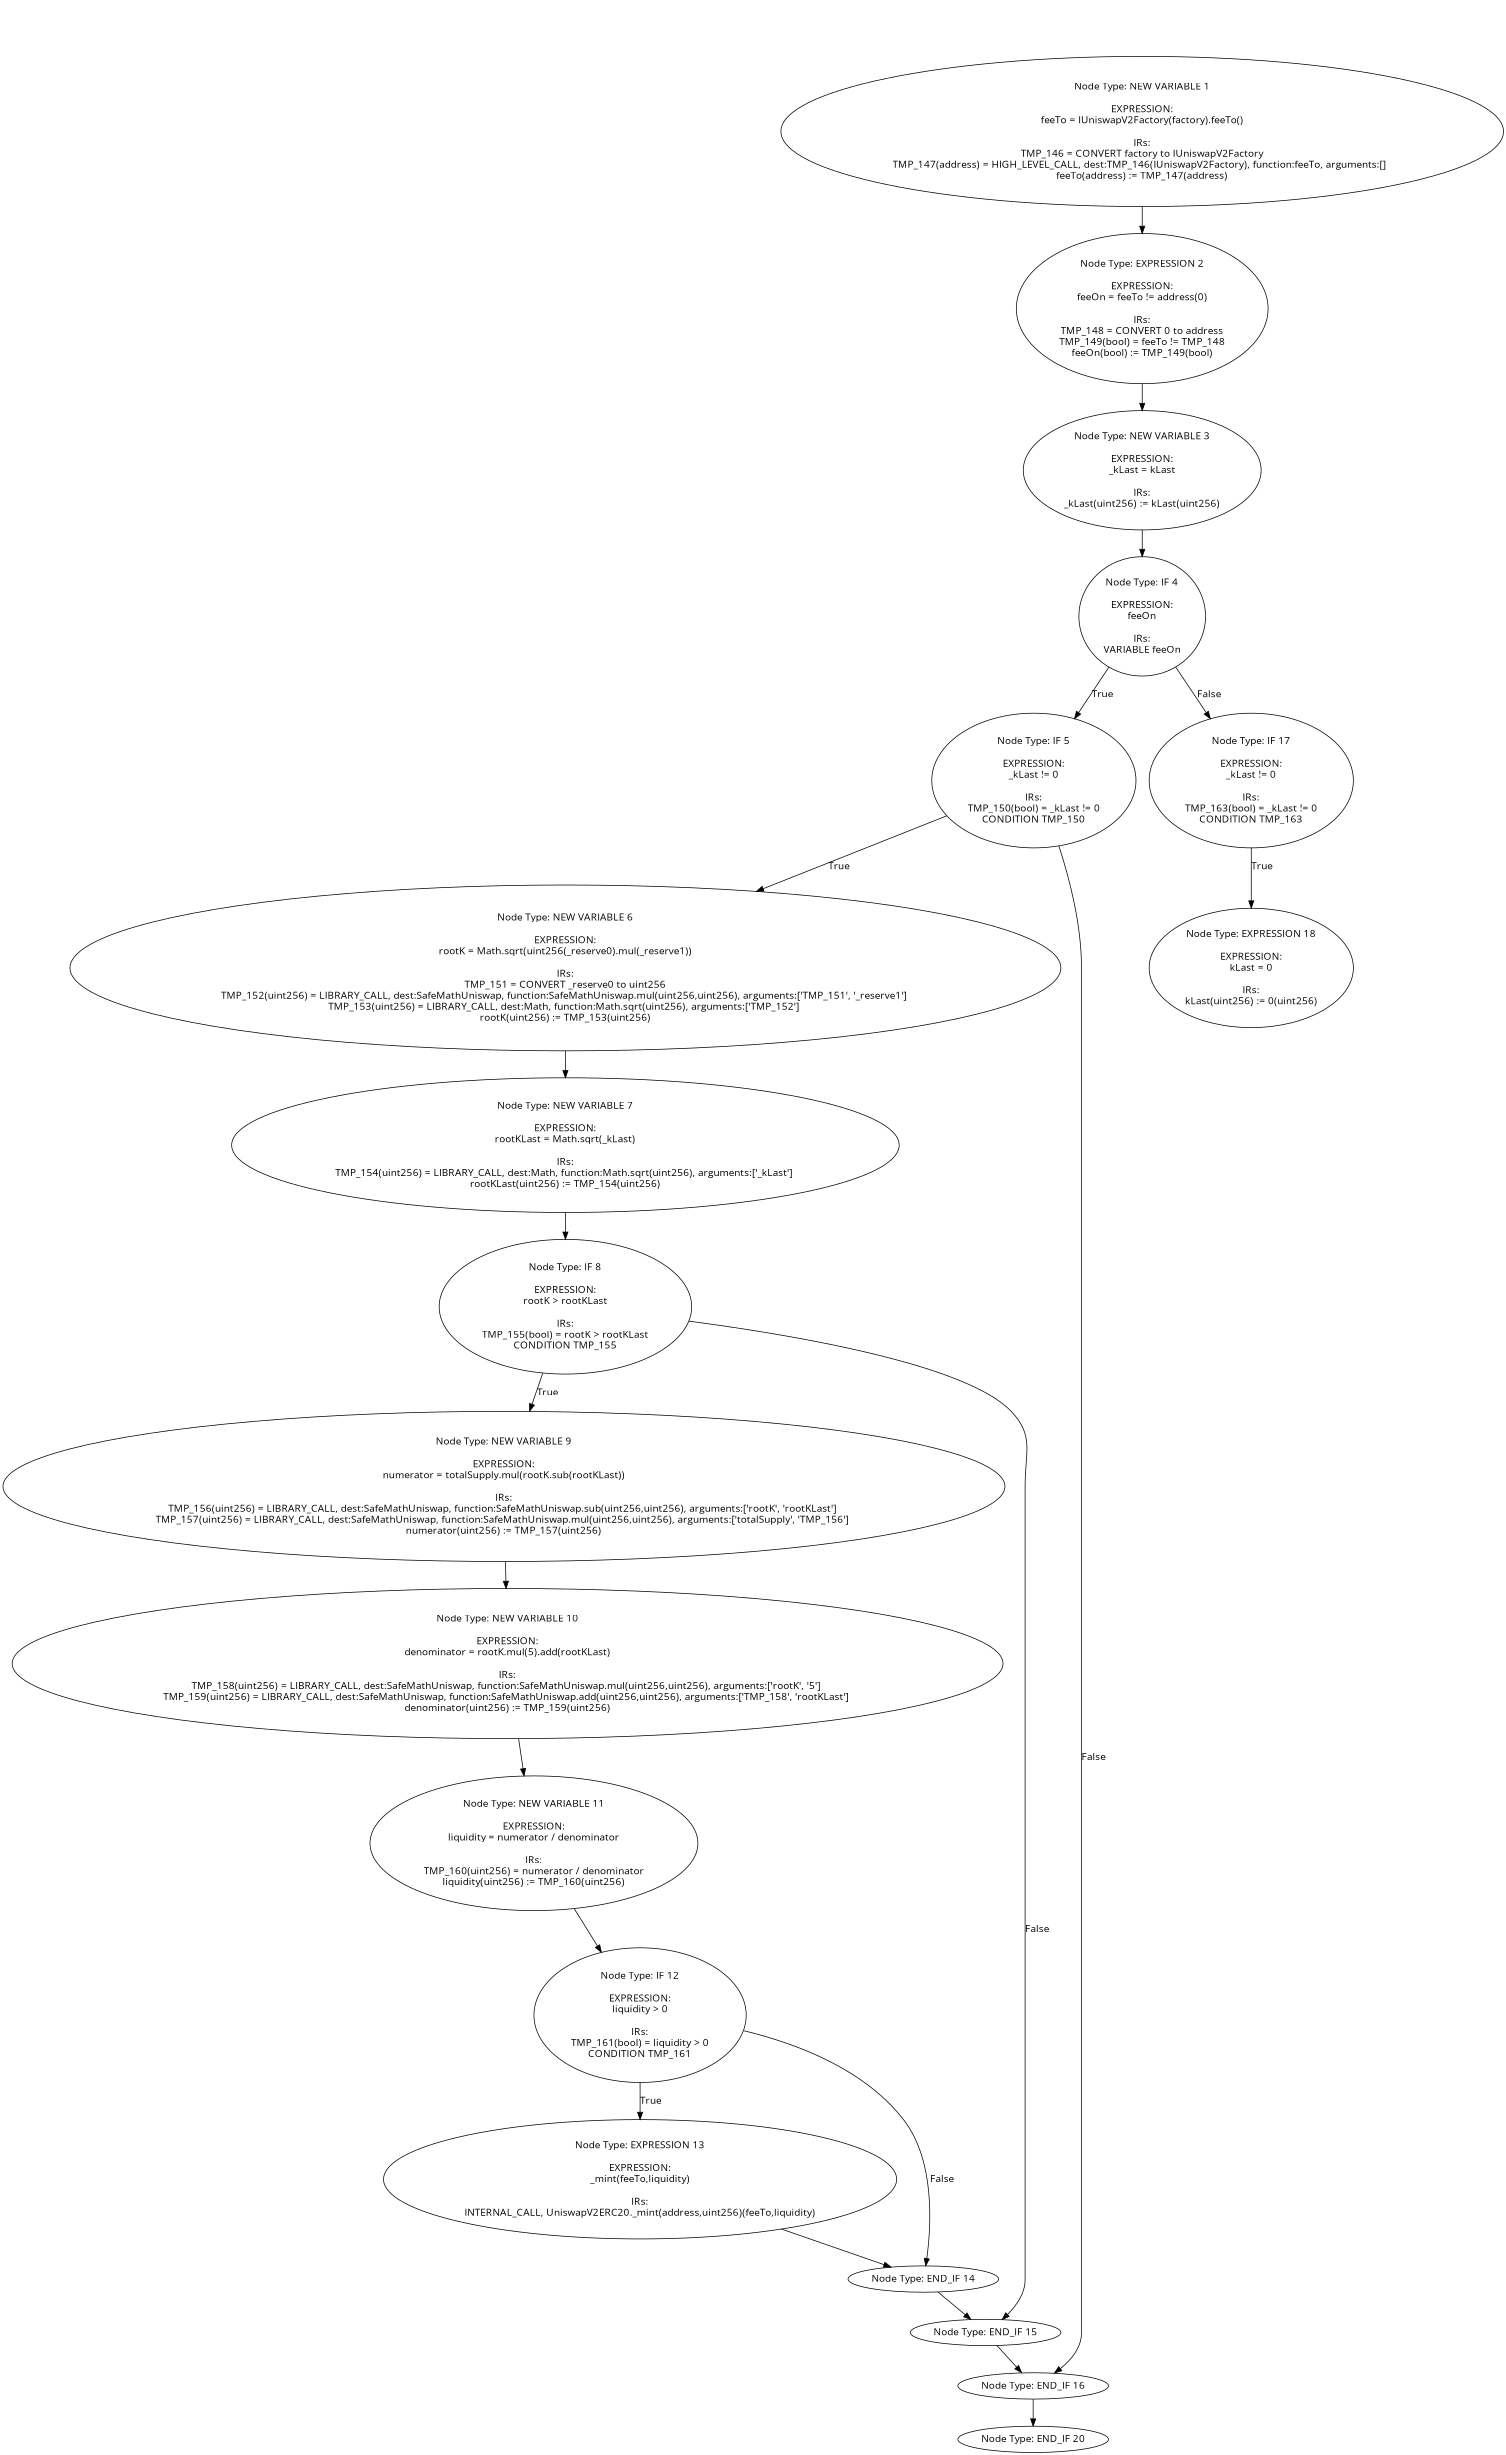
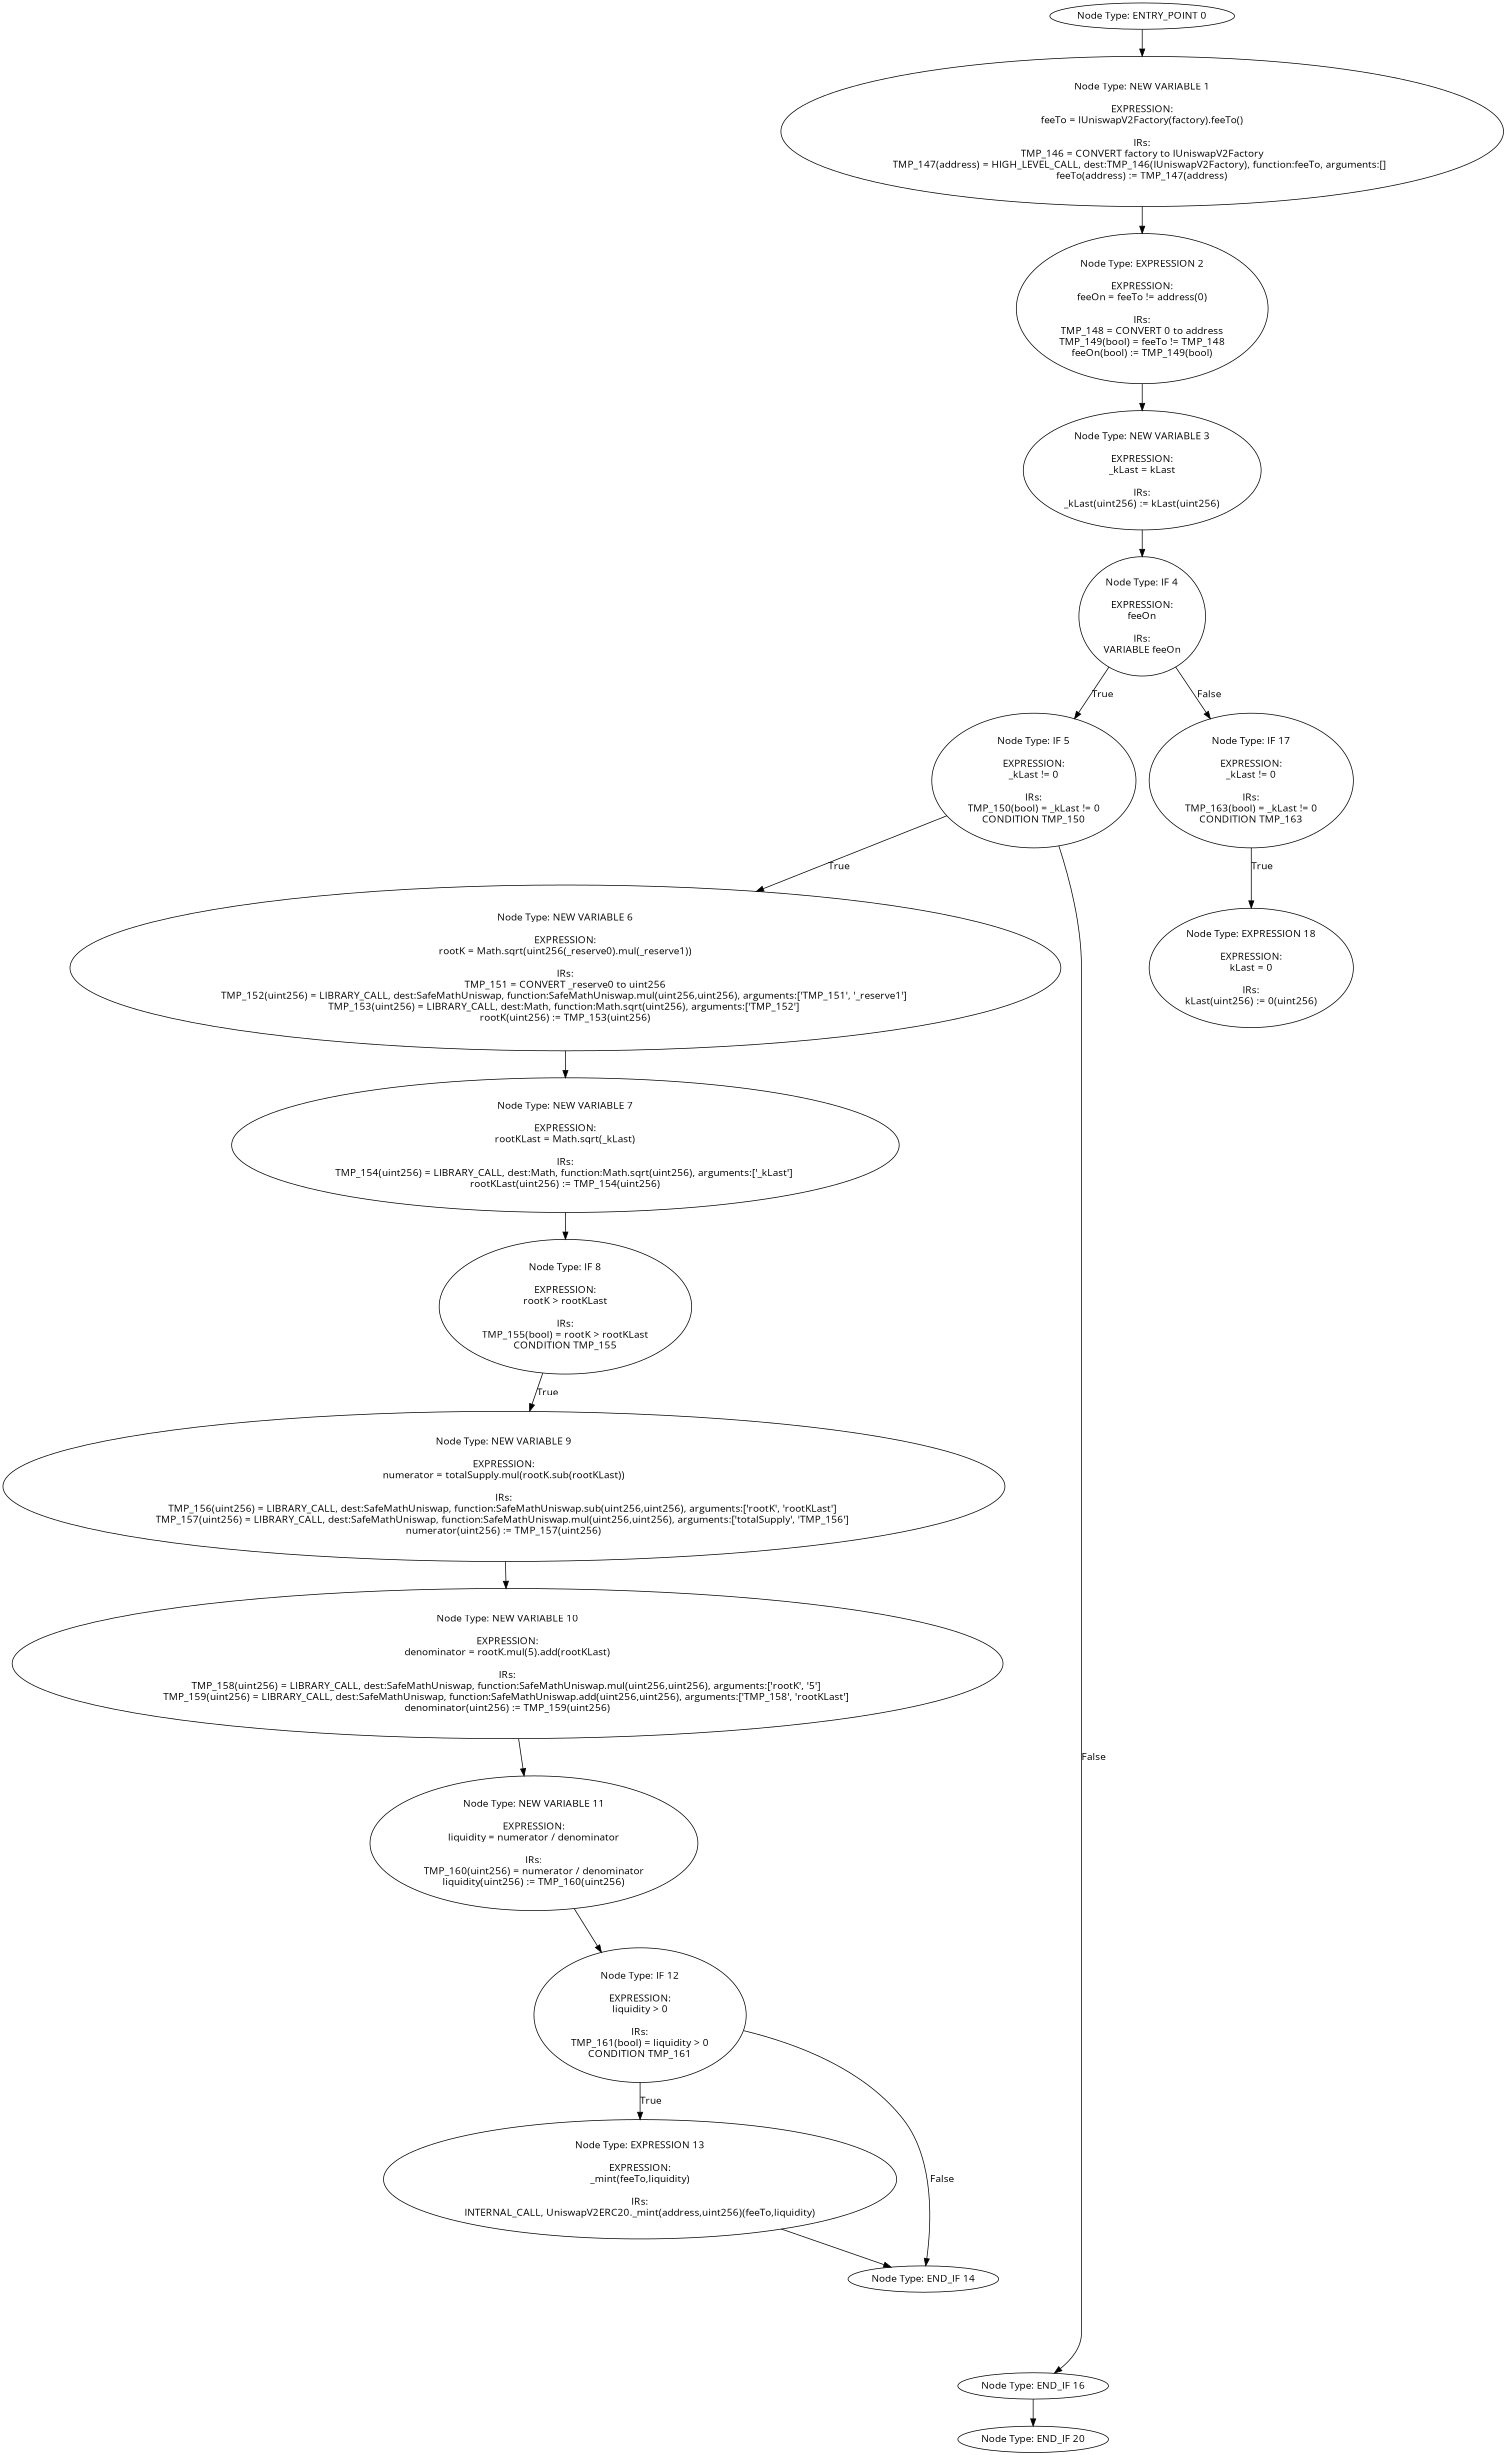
none -> (1142, 16)
(986, 2332) -> none
